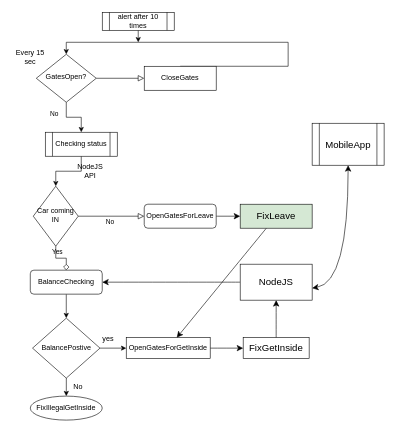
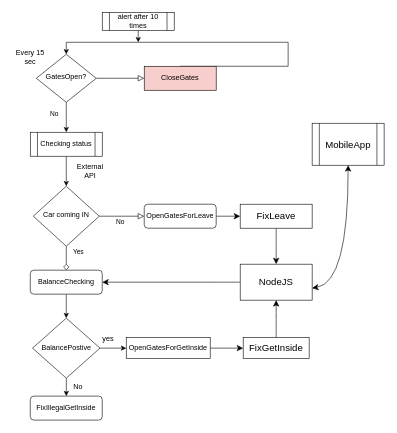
(180, 78) -> (180, 78)
(81, 144) -> (66, 144)
(90, 171) -> (90, 171)
(56, 216) -> (66, 216)
(276, 216) -> (276, 216)
(224, 280) -> (276, 257)
(66, 408) -> (66, 408)
